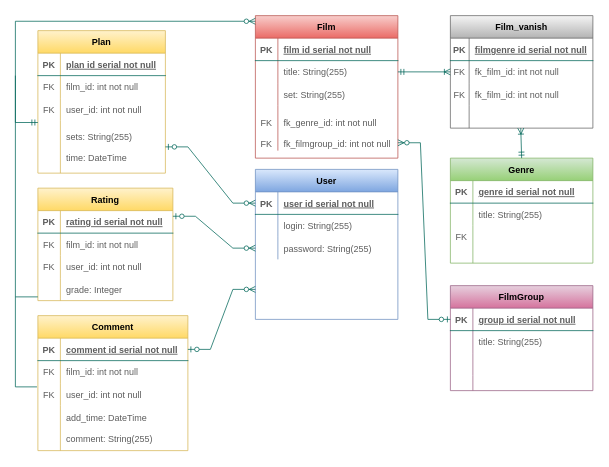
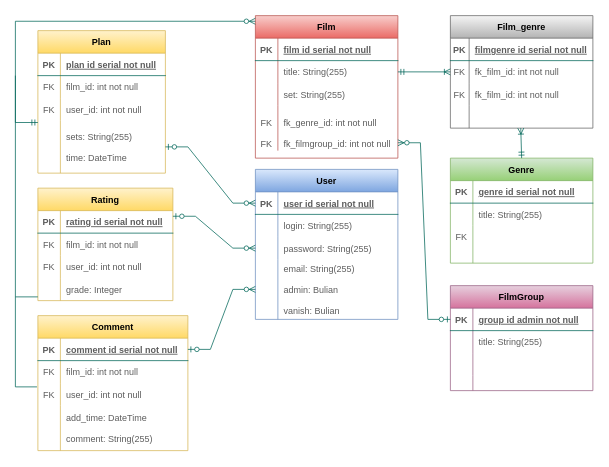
(521, 27) -> (521, 27)
none -> (338, 289)
(528, 320) -> (527, 320)
